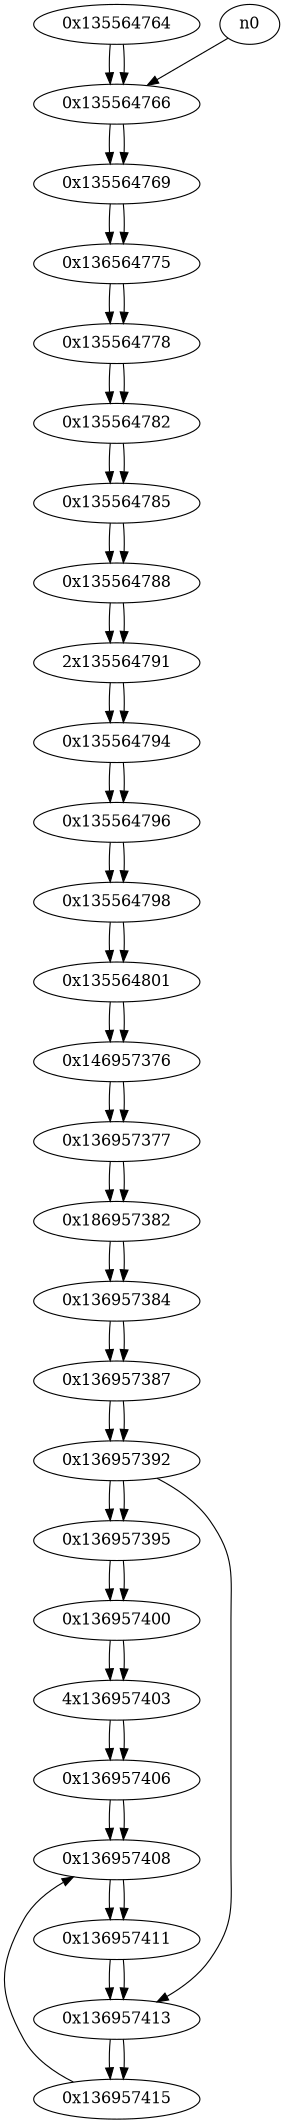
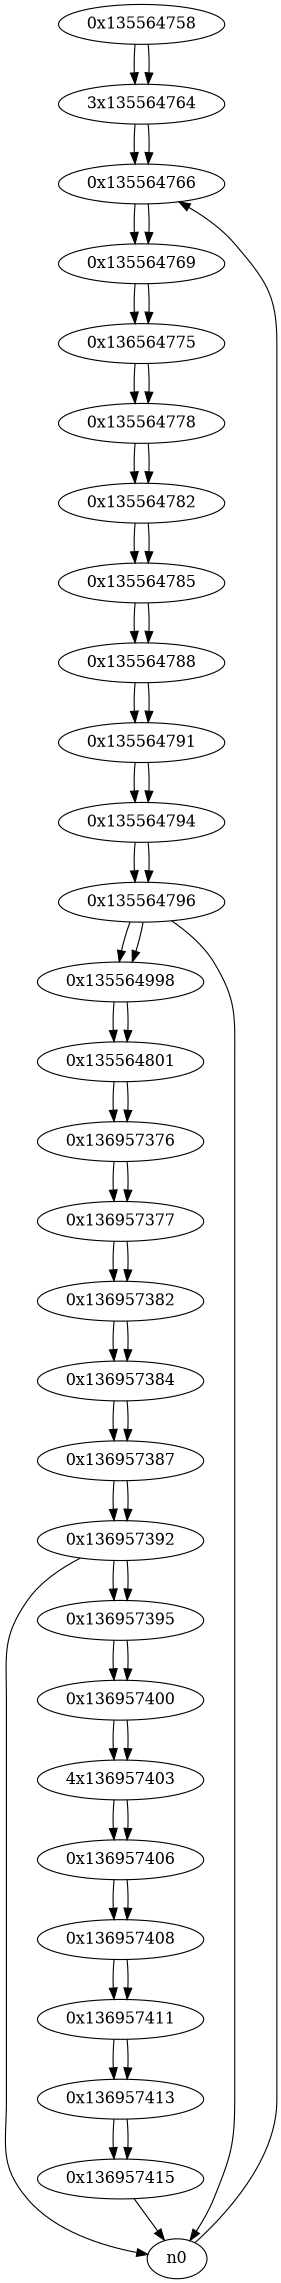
(117, 24) -> (142, 104)
none -> (142, 24)
(117, 663) -> (142, 743)
(117, 902) -> (121, 982)
(117, 1062) -> (121, 1142)
(117, 1221) -> (121, 1301)
none -> (235, 1569)
(231, 1734) -> (6, 1928)
(5, 1985) -> (146, 2215)
